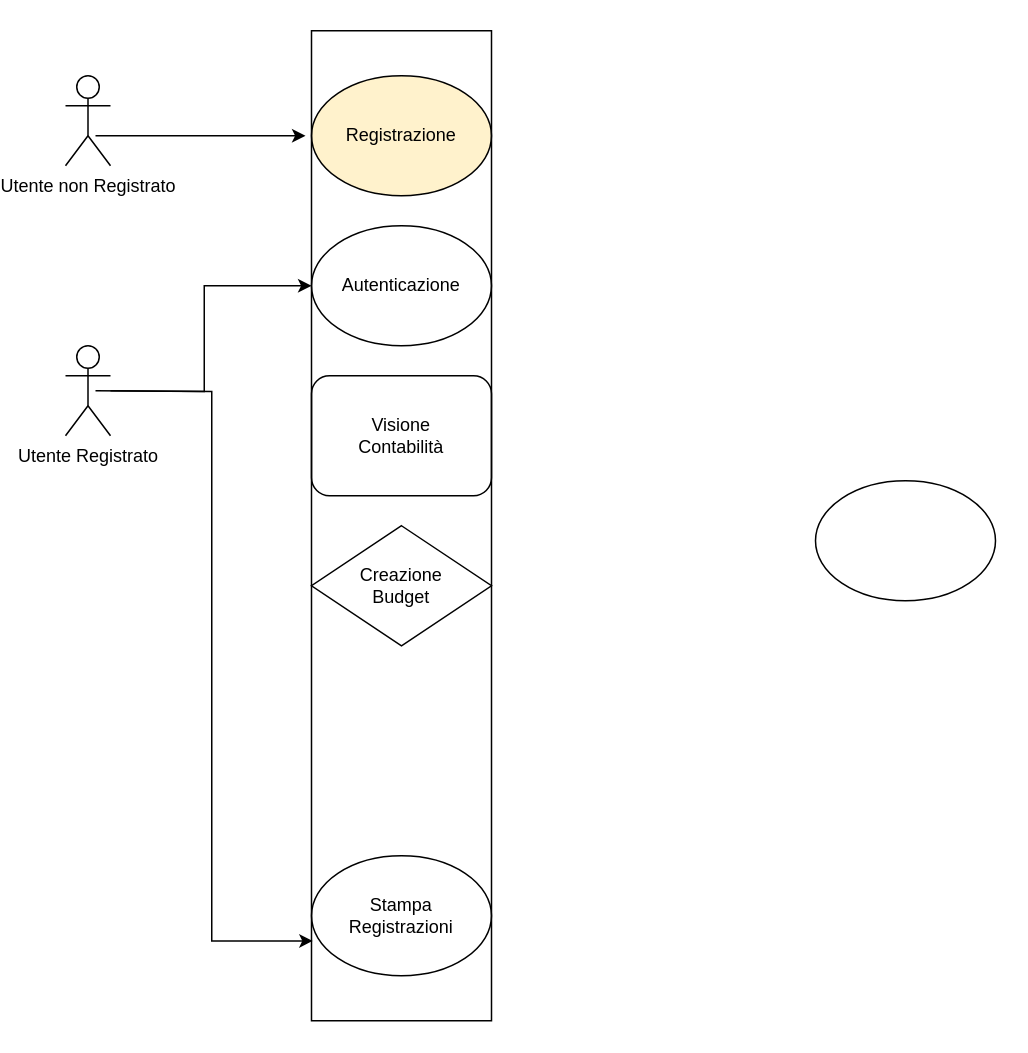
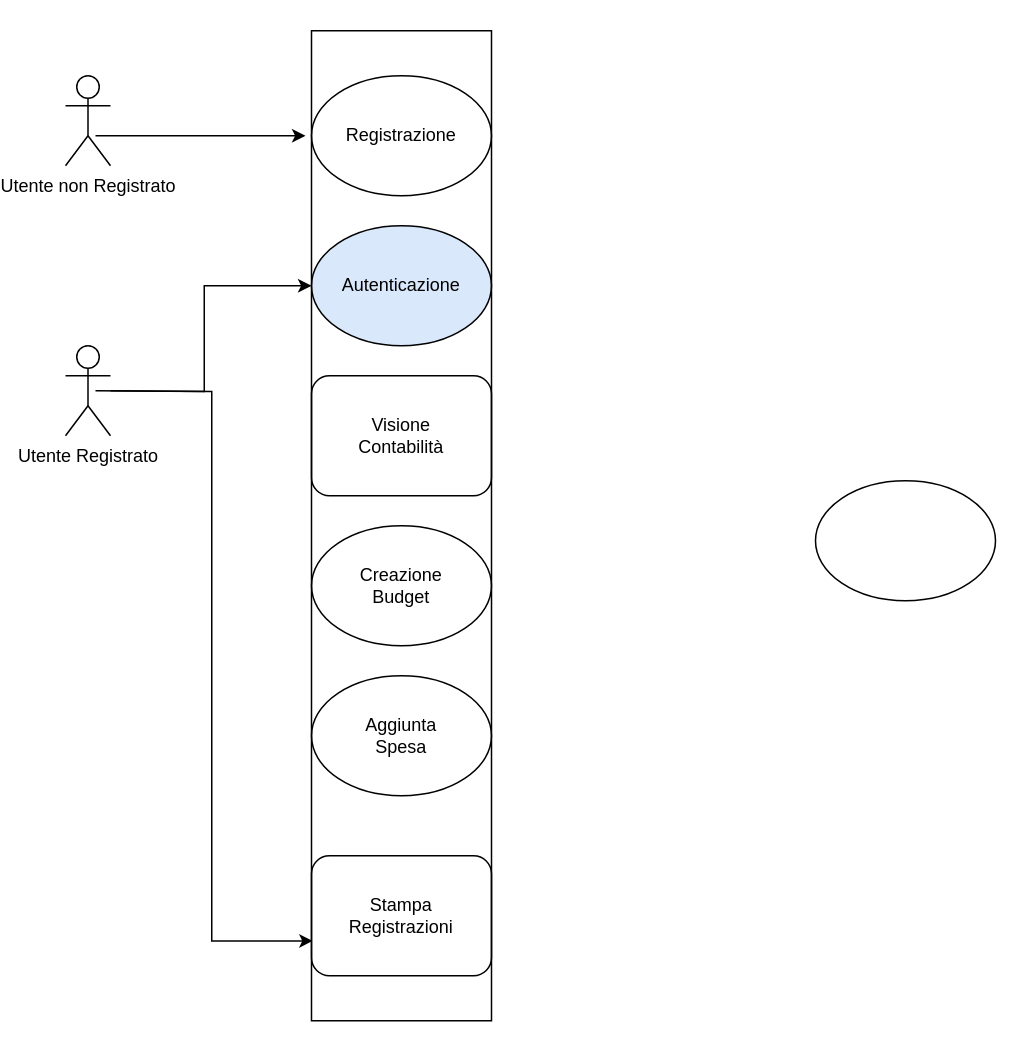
(401, 136) -> (401, 136)
(401, 286) -> (401, 286)
(401, 586) -> (401, 586)
none -> (401, 736)
(401, 916) -> (401, 916)
